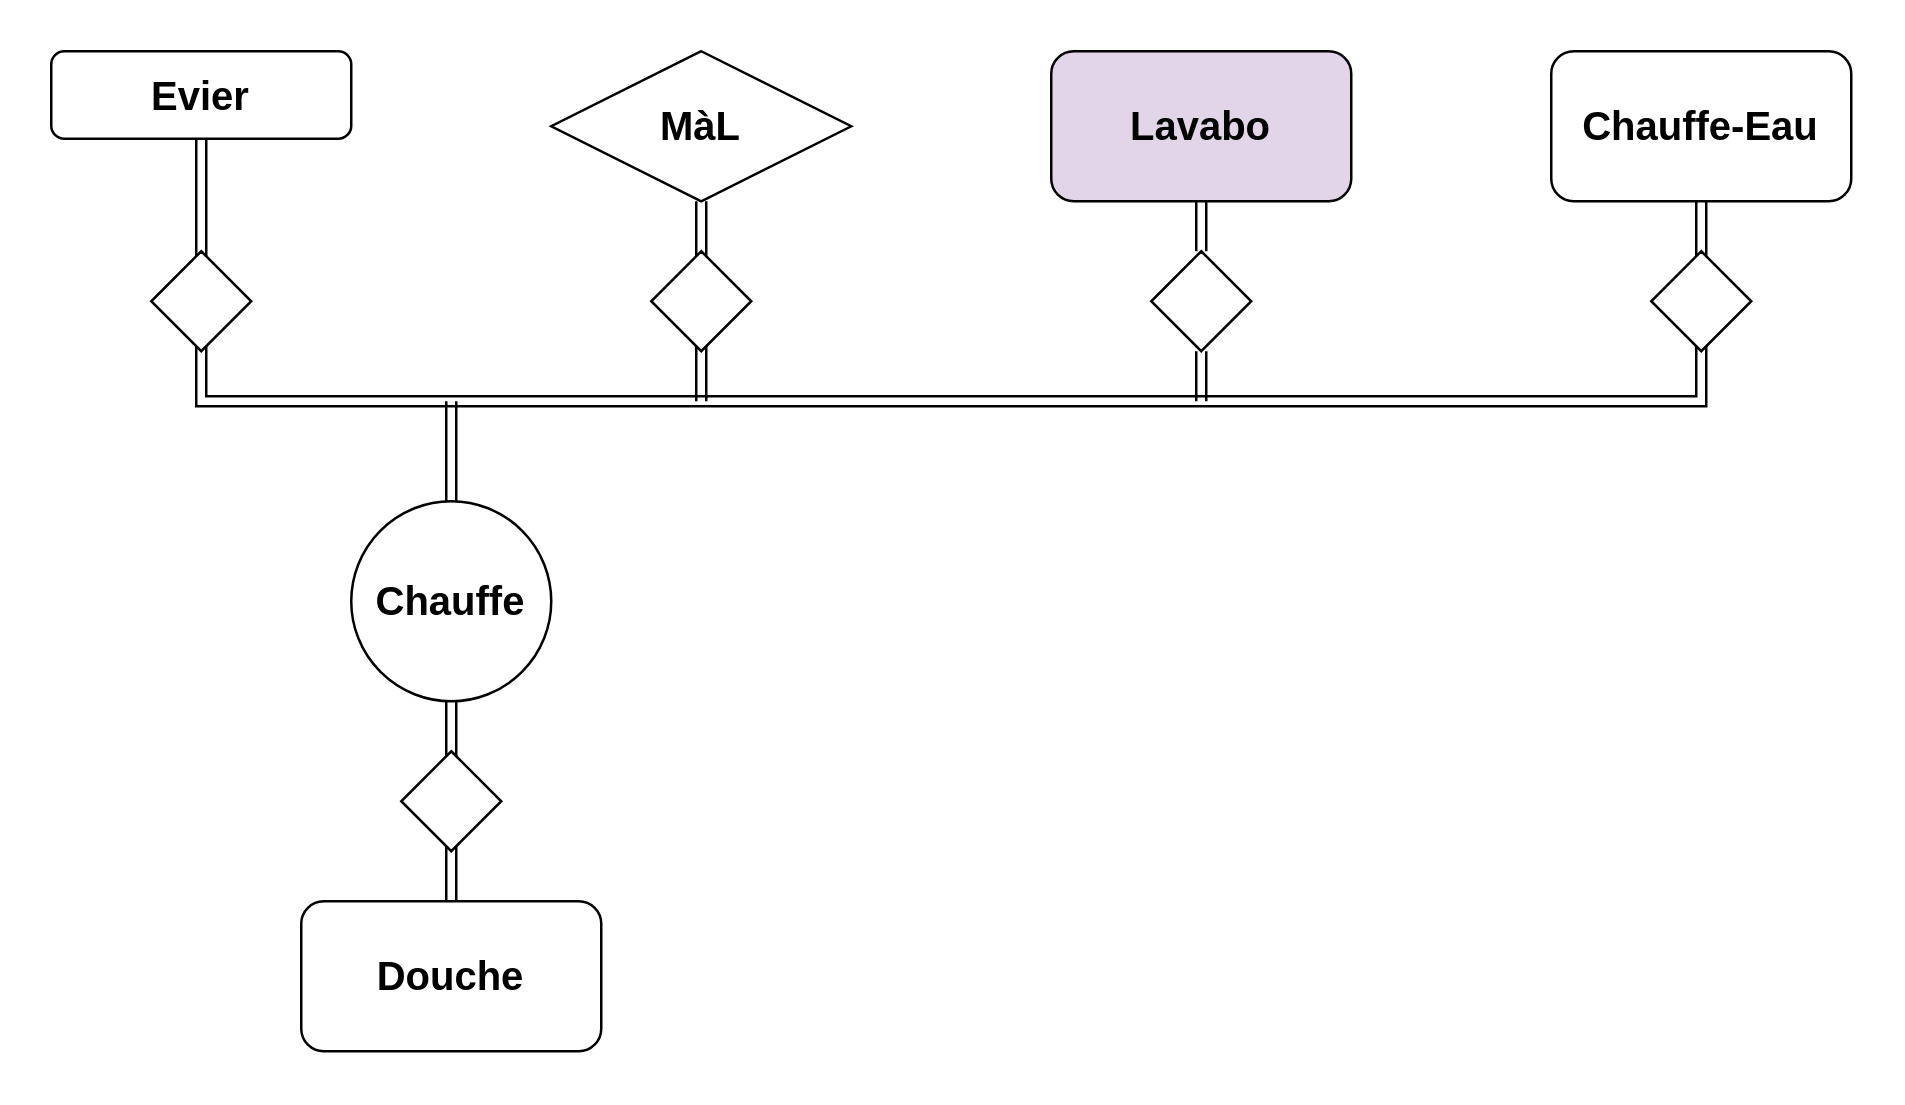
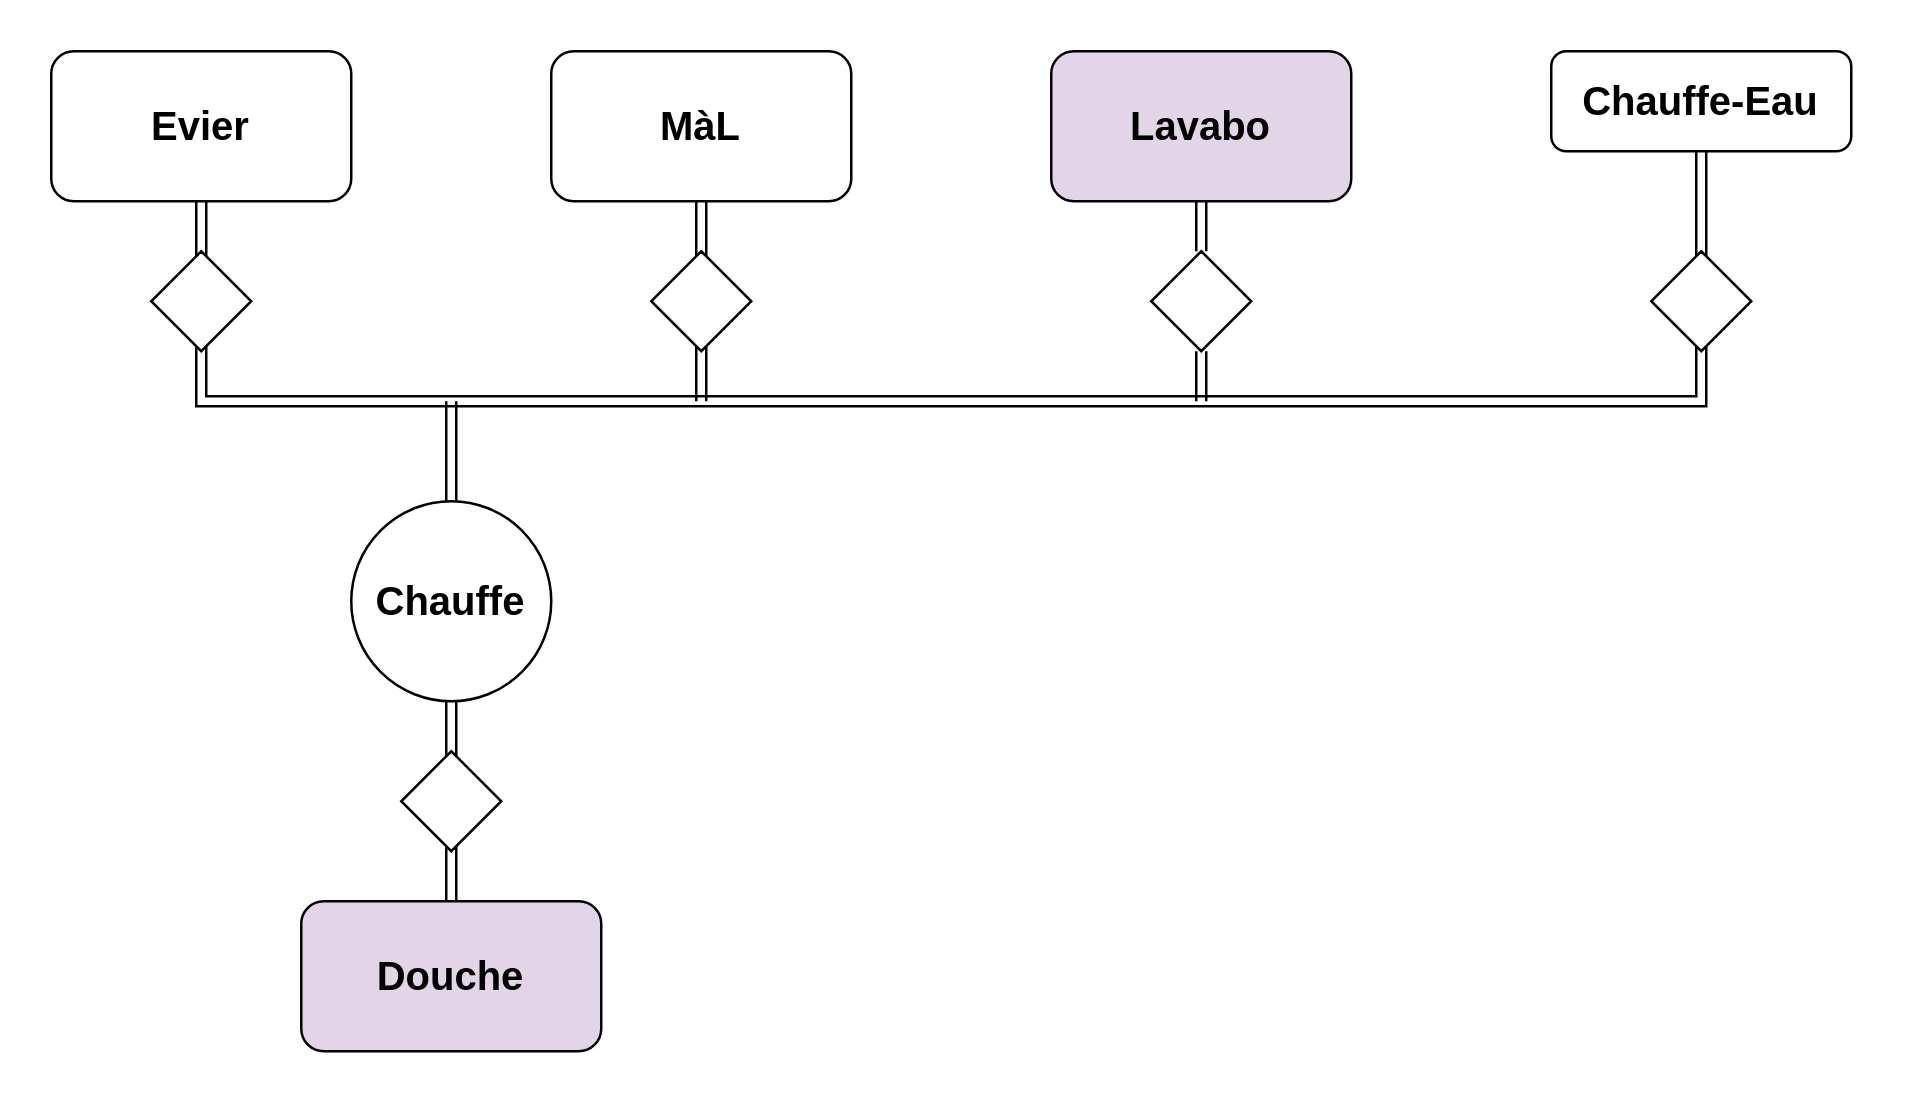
(201, 95) -> (201, 126)
(701, 126) -> (701, 126)
(1701, 126) -> (1701, 101)
(451, 976) -> (451, 976)
